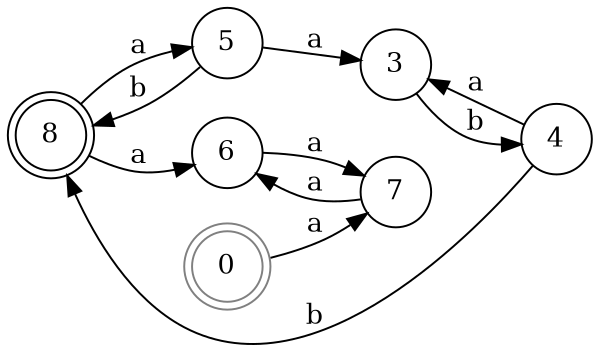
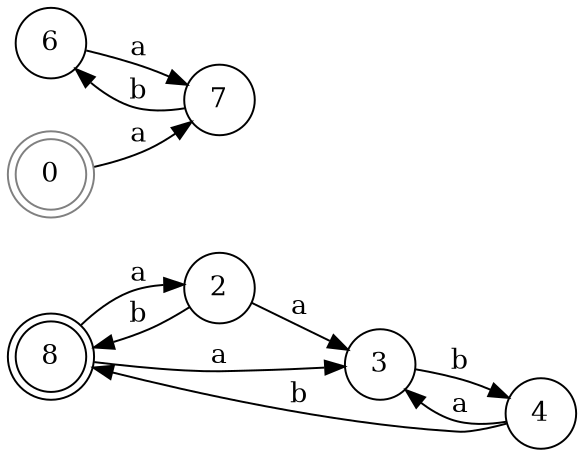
(227, 43) -> (219, 288)
(131, 171) -> (209, 371)
(316, 183) -> (139, 91)
